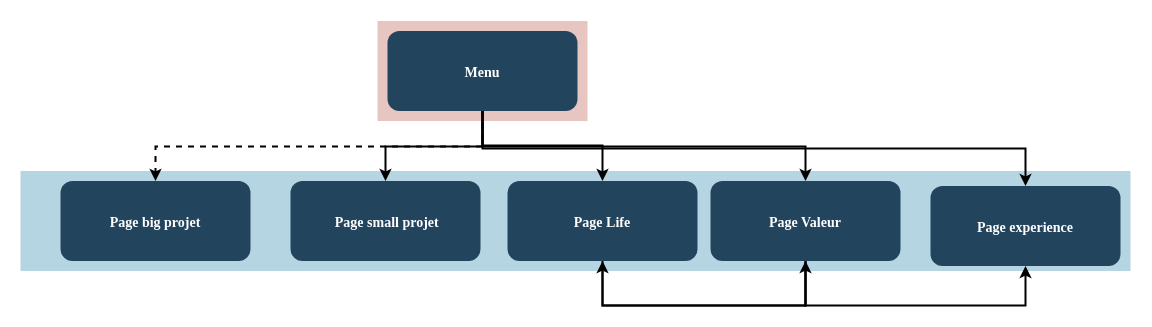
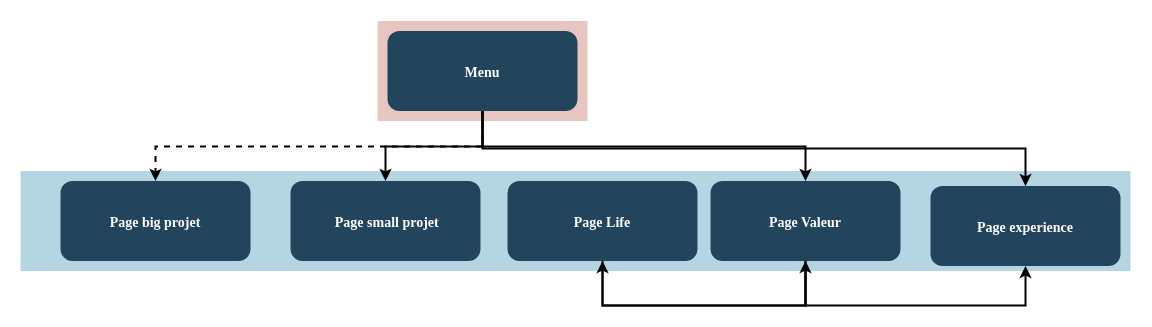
(603, 161) -> none
